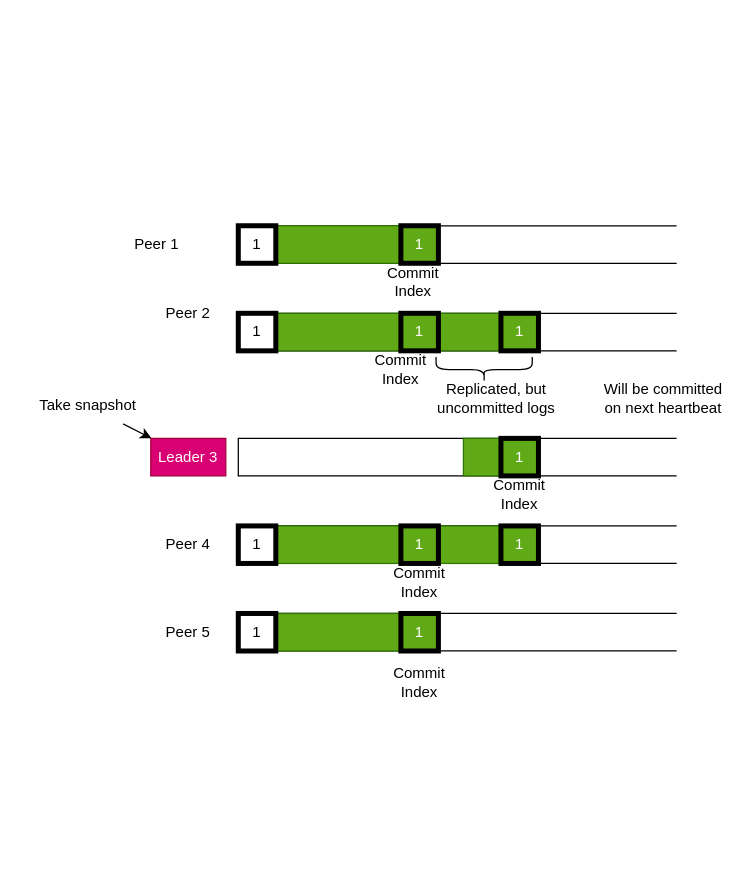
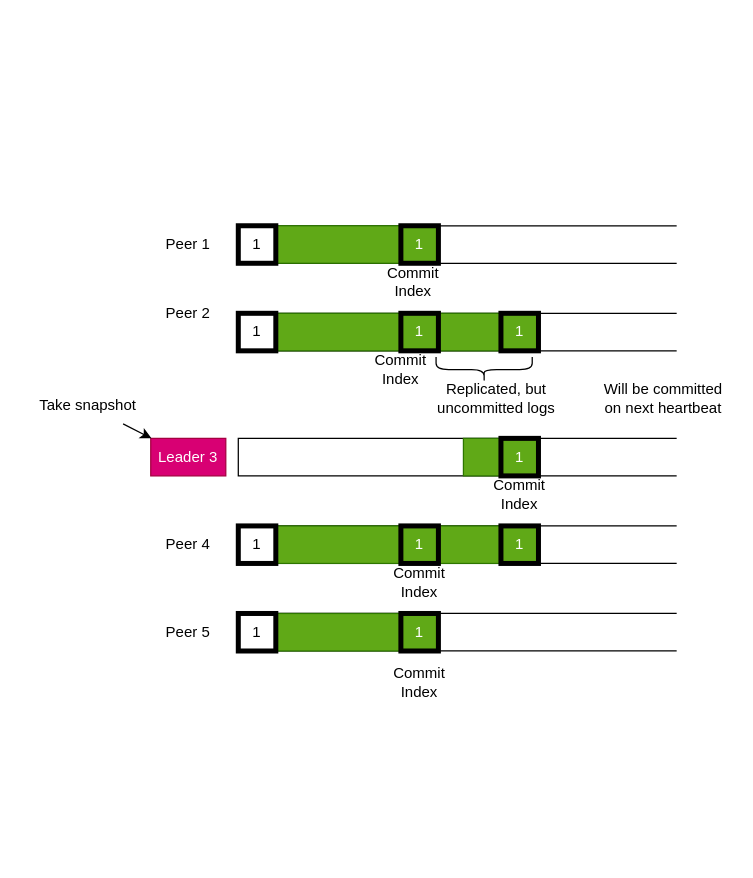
(157, 244) -> (188, 244)
